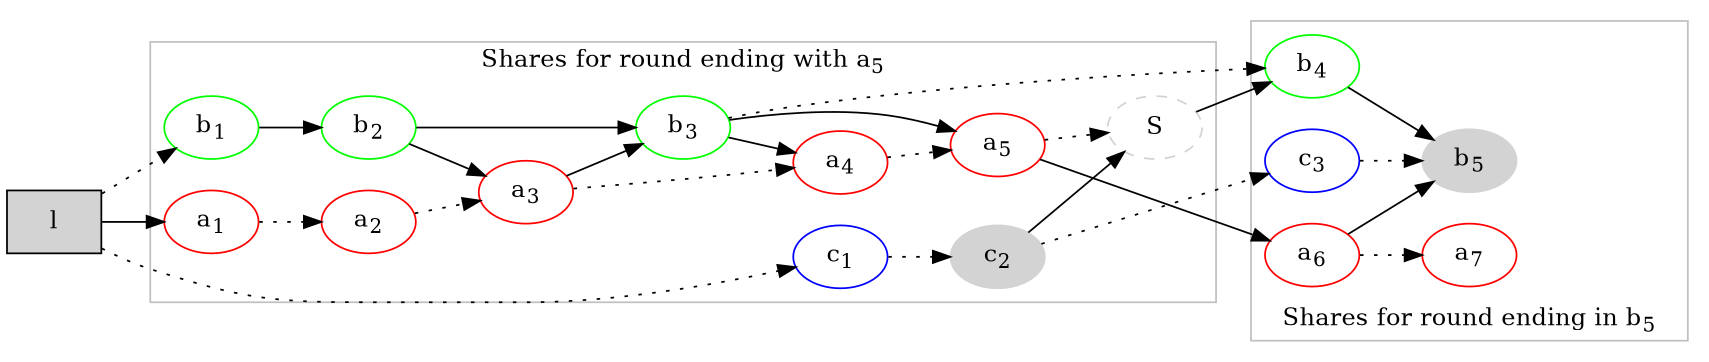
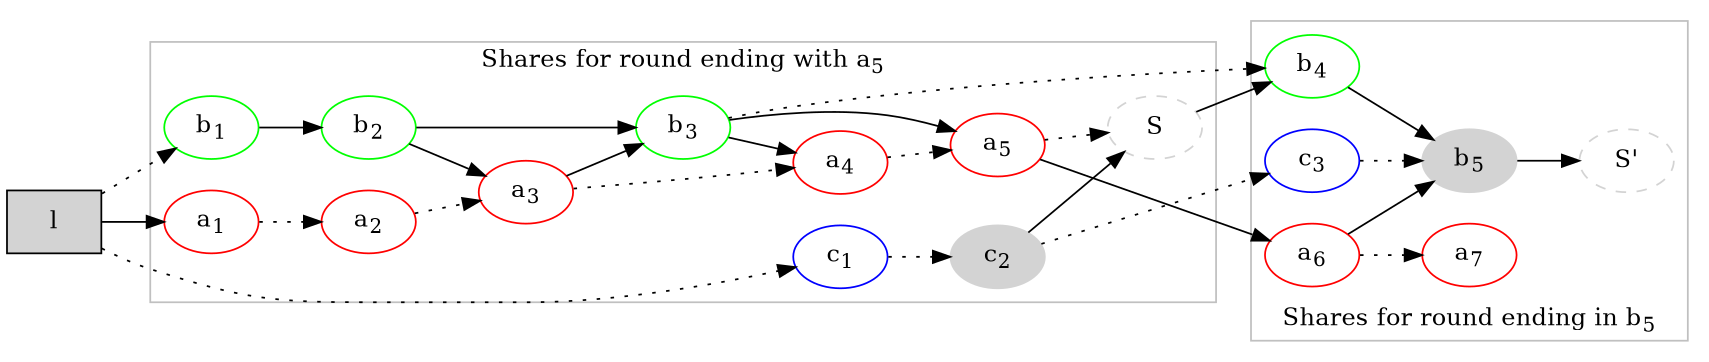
none -> (1627, 161)
